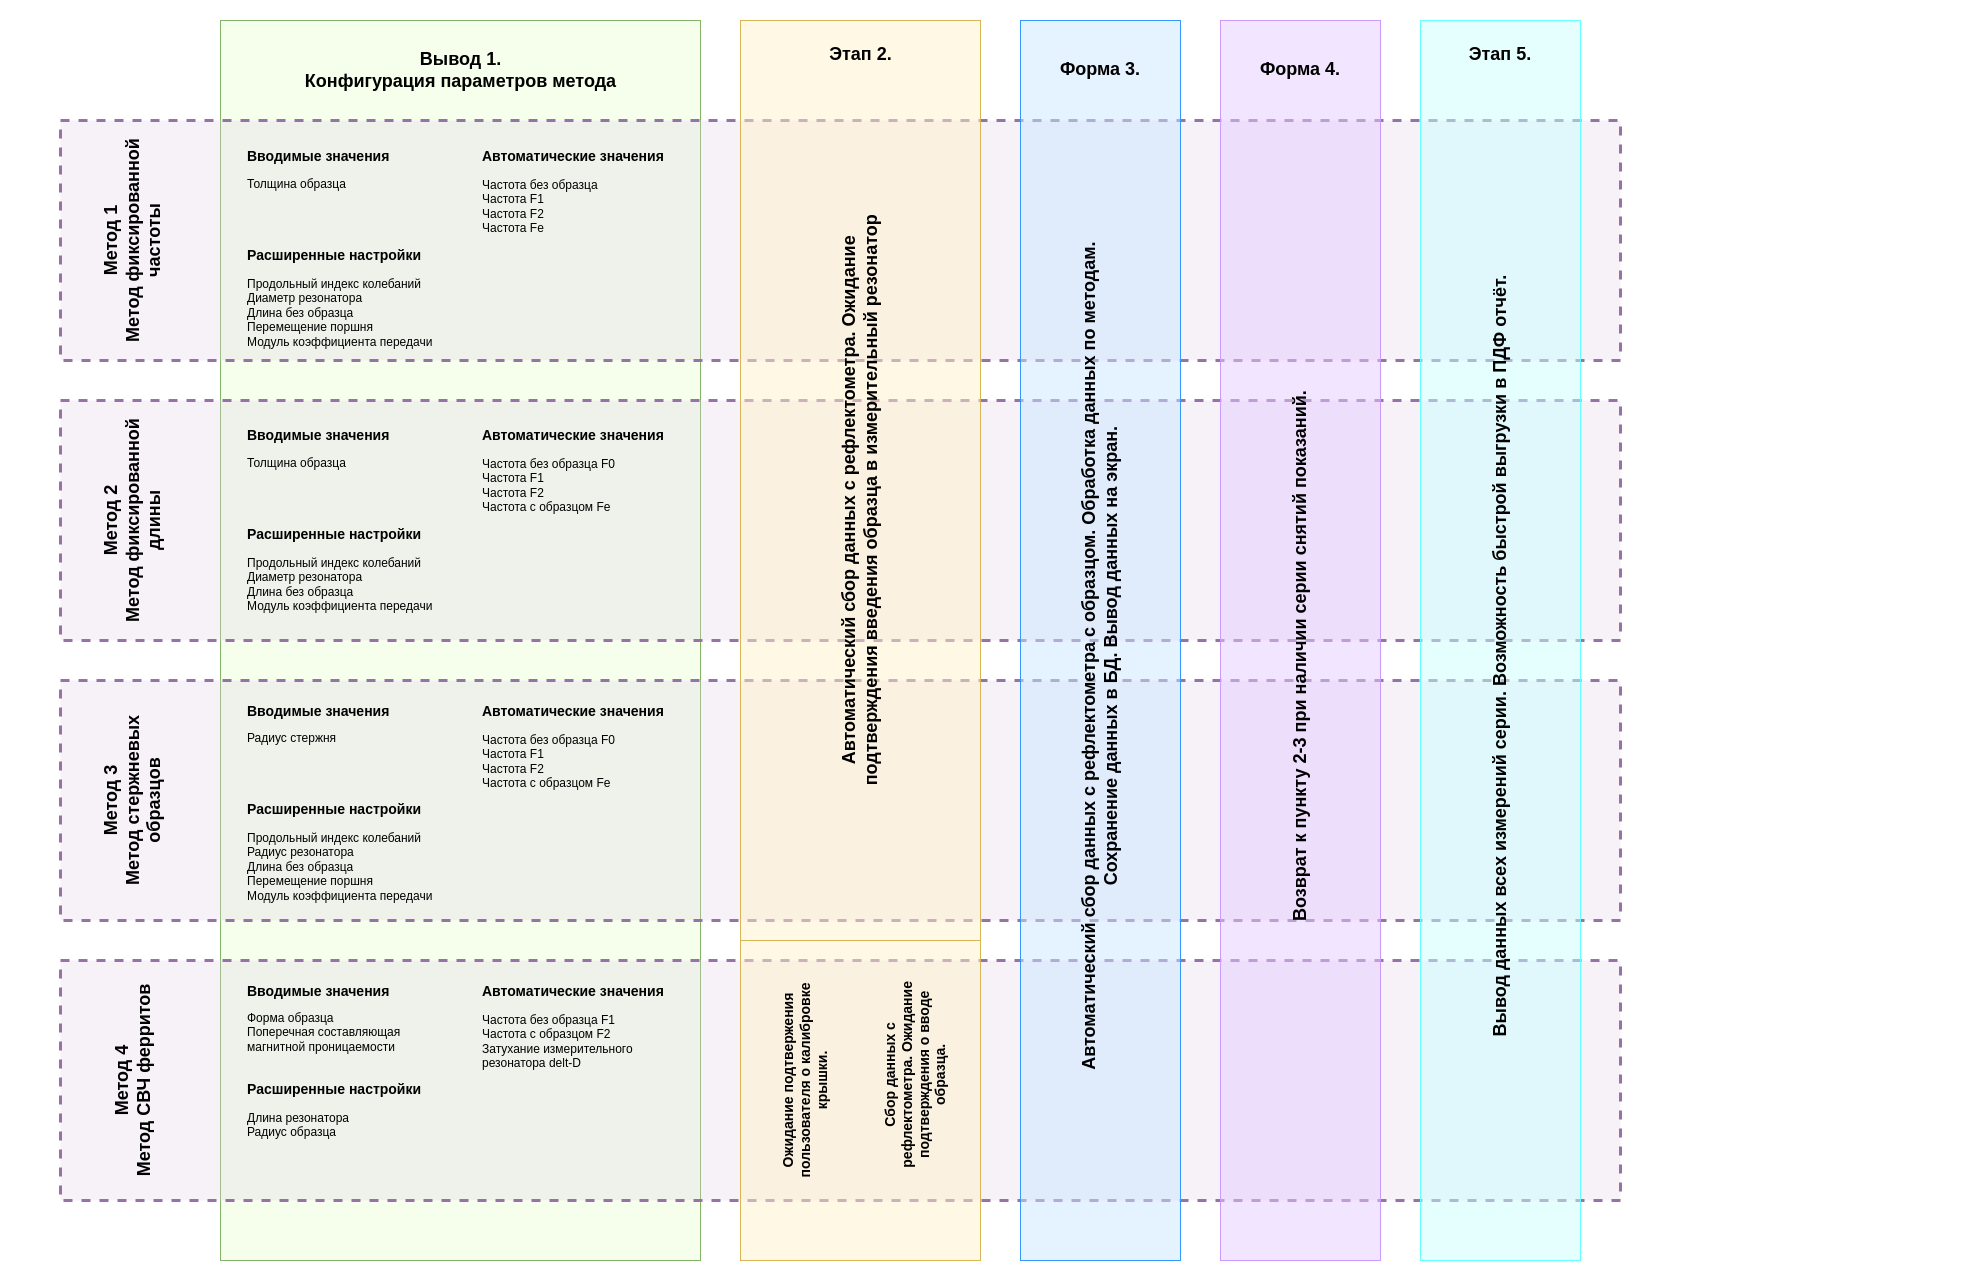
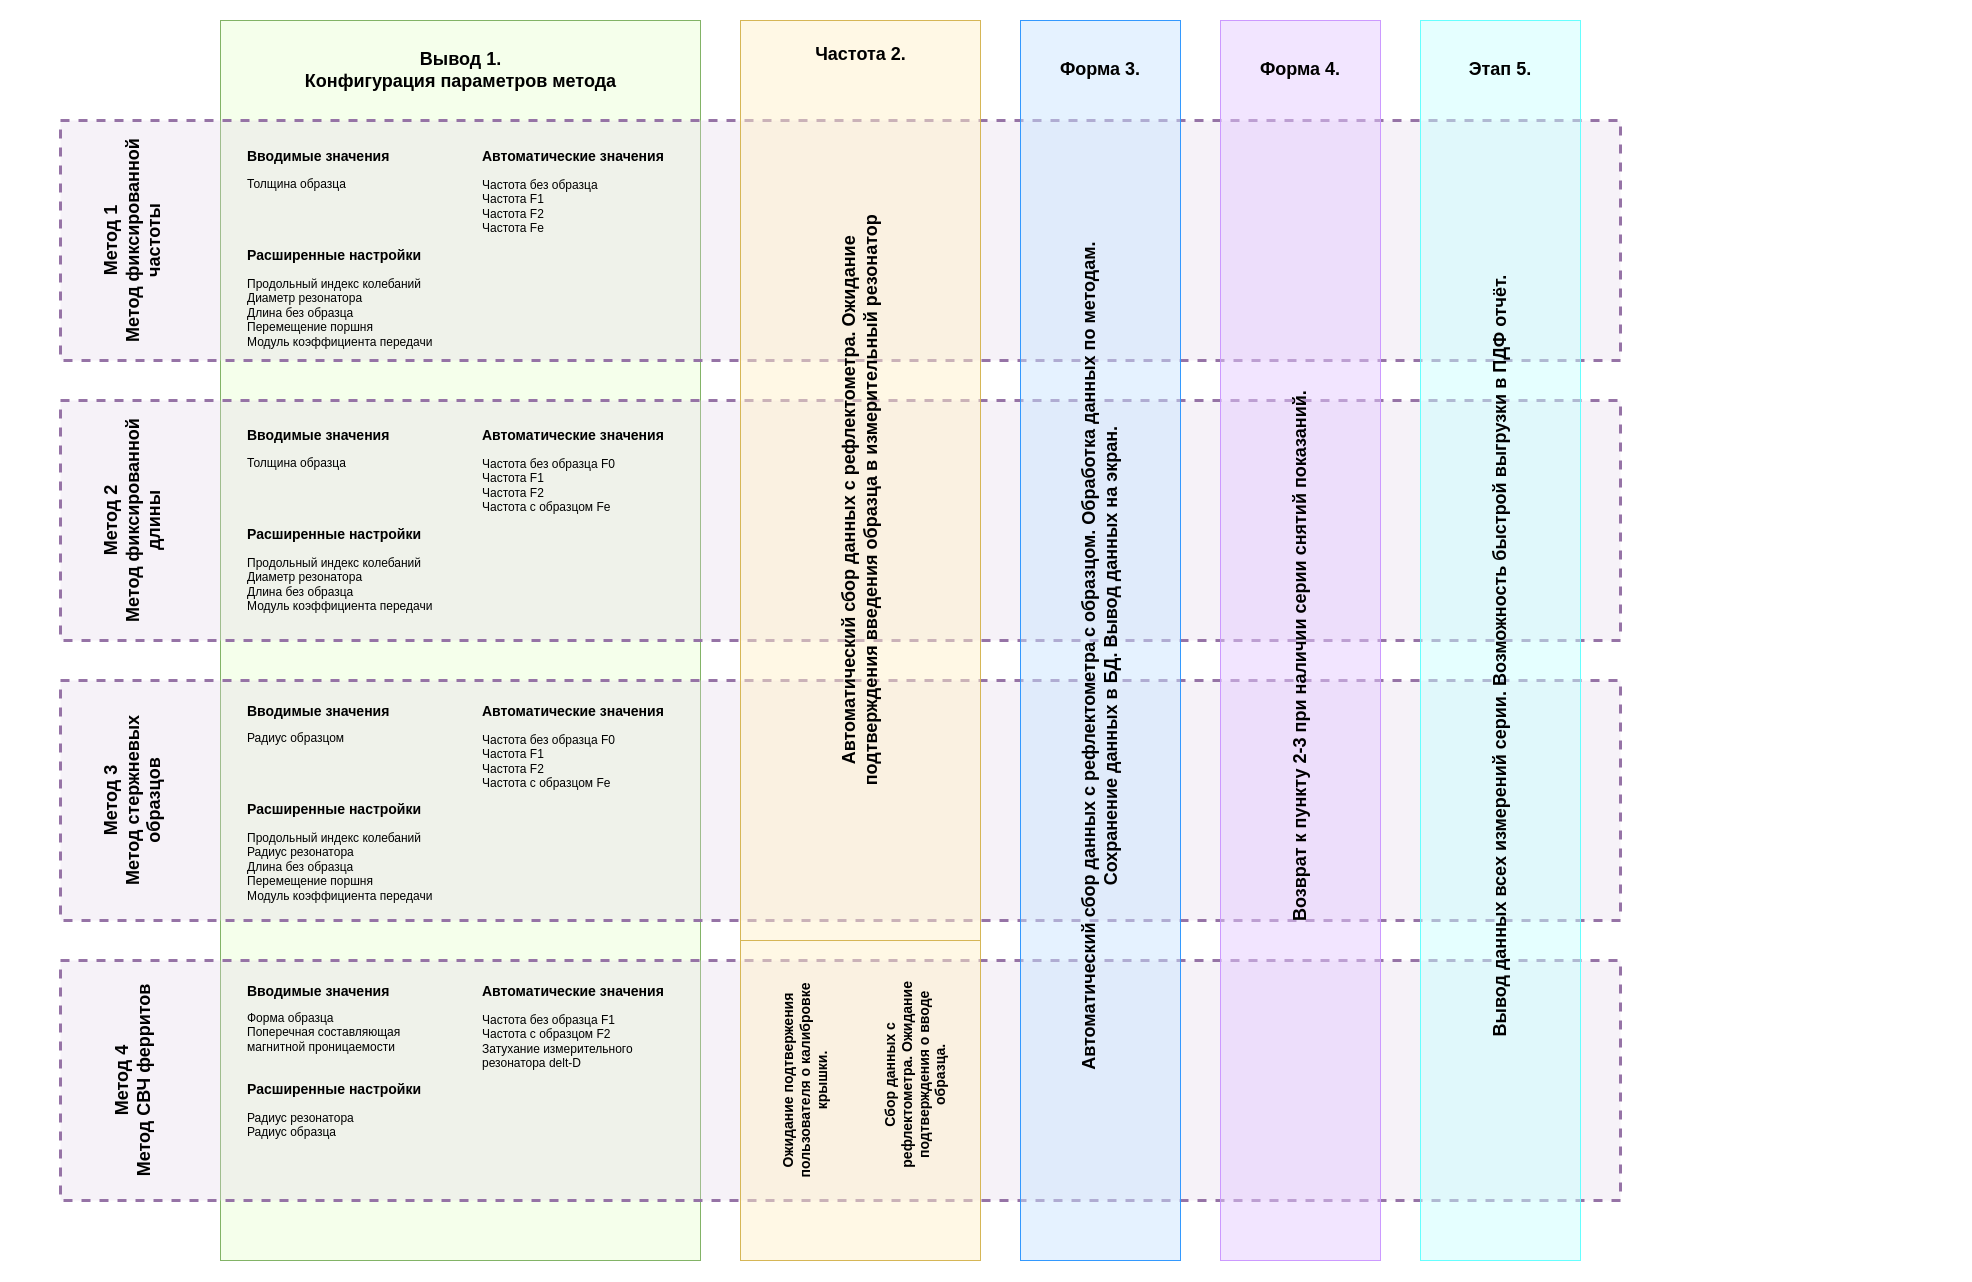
(861, 66) -> (861, 66)
(1501, 66) -> (1501, 81)
(293, 739) -> (296, 739)
(300, 1126) -> (303, 1126)
